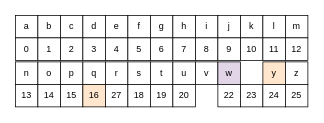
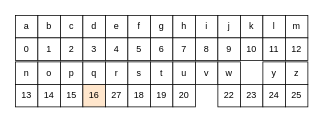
(229, 73) -> (229, 73)
(274, 73) -> (274, 73)
